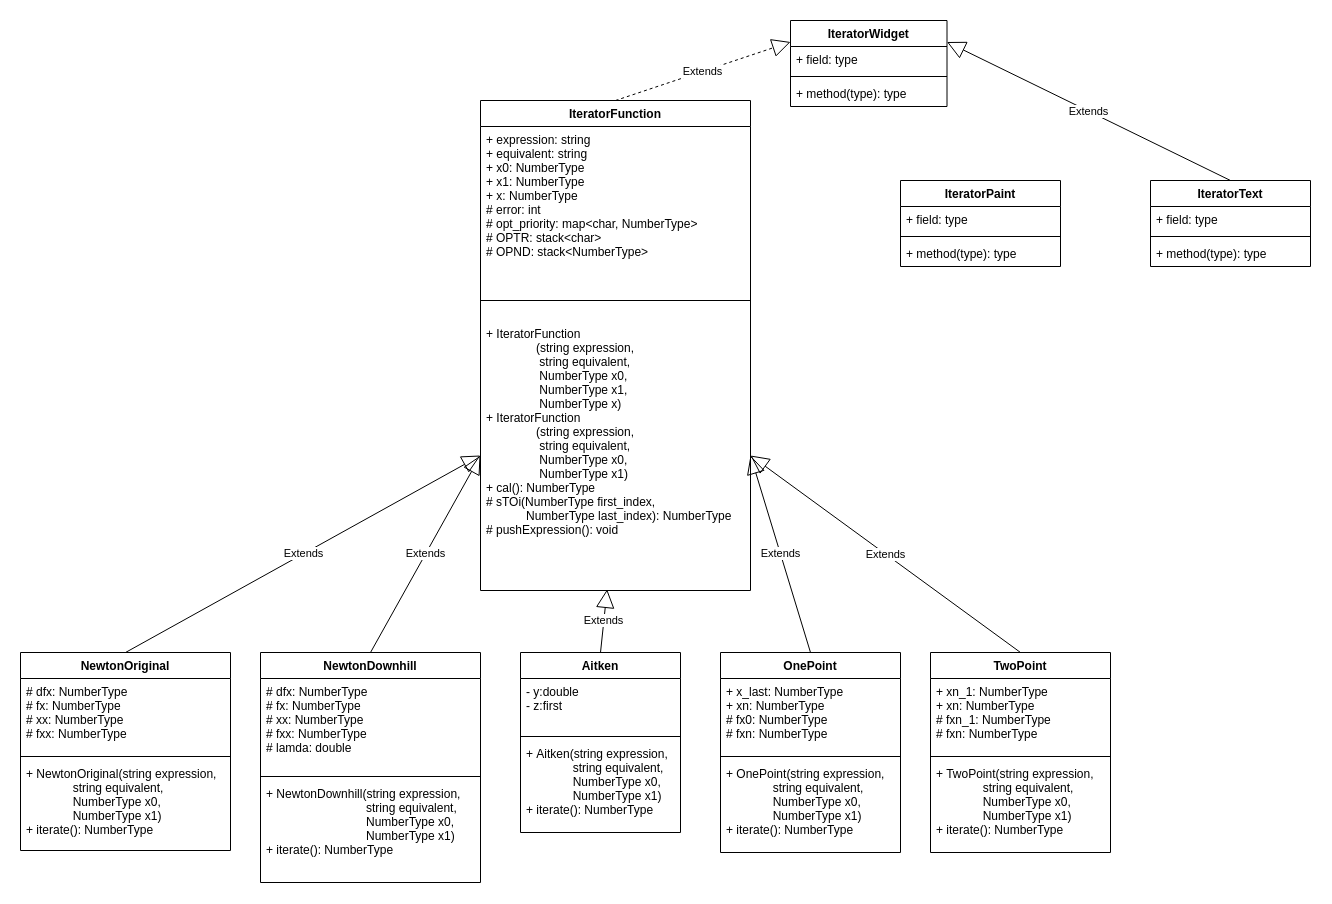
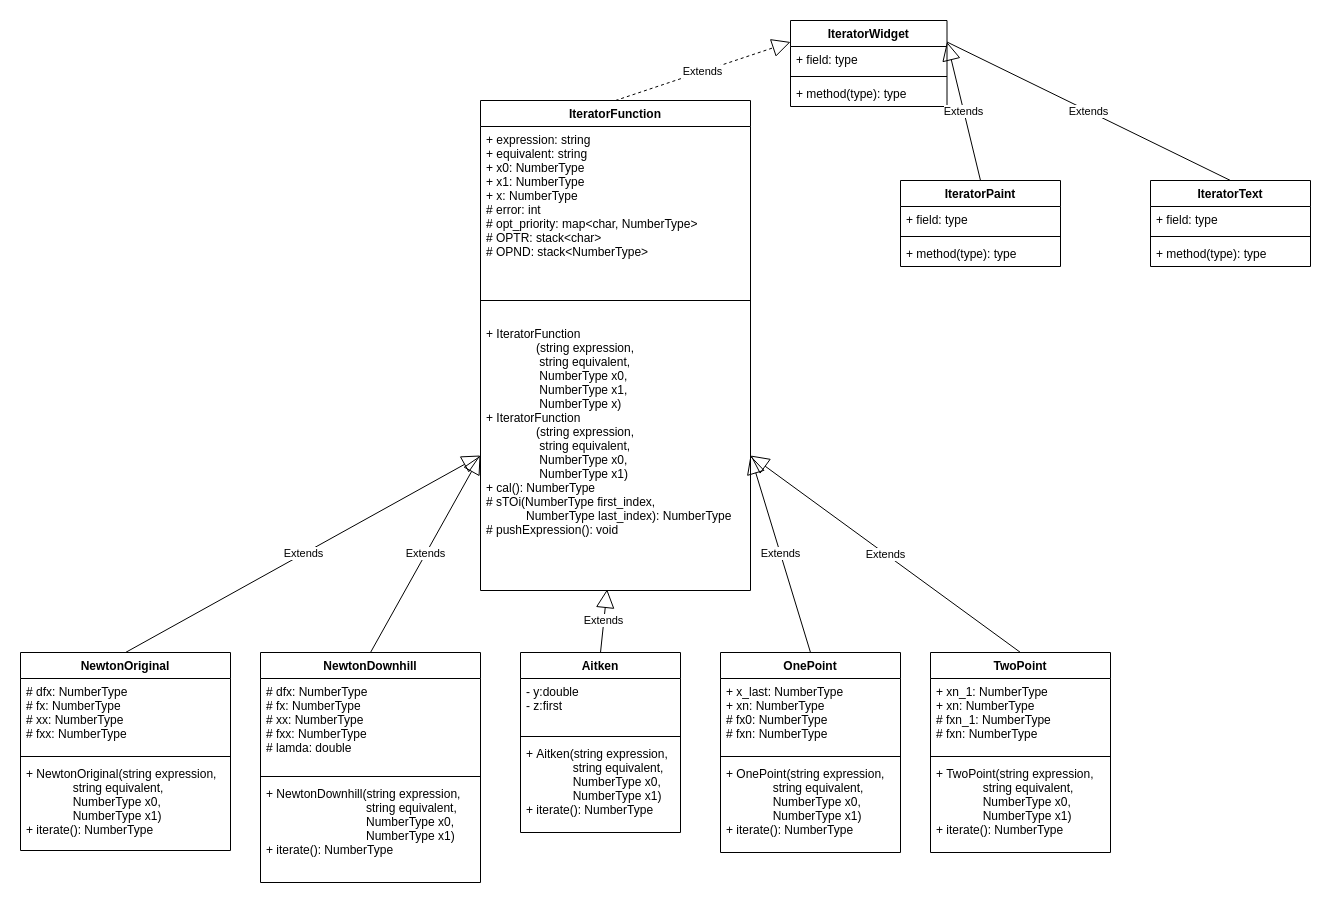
(964, 50) -> (956, 46)
none -> (966, 120)
